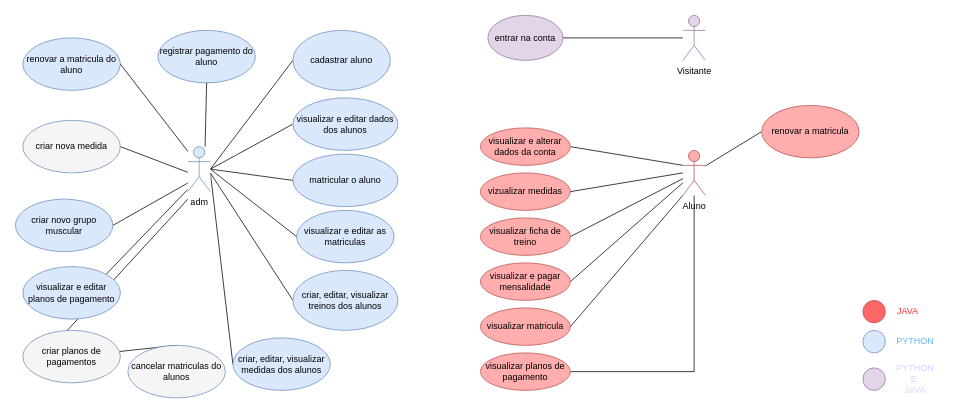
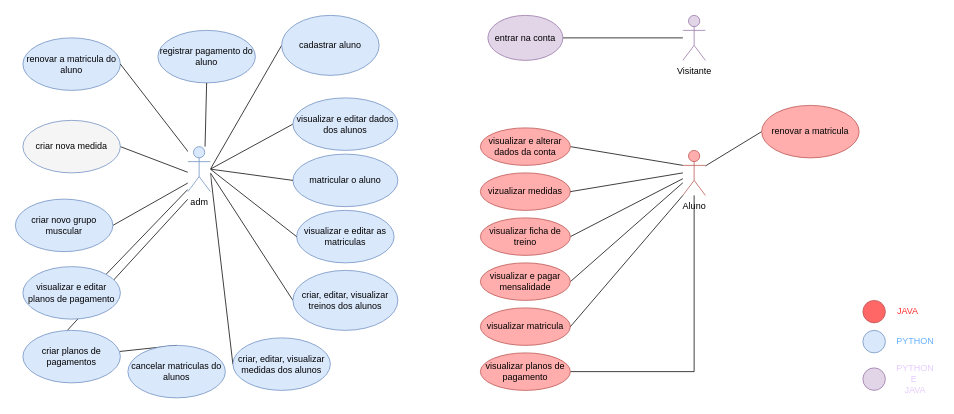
(342, 60) -> (330, 45)
(72, 357) -> (72, 357)
(177, 372) -> (177, 372)
